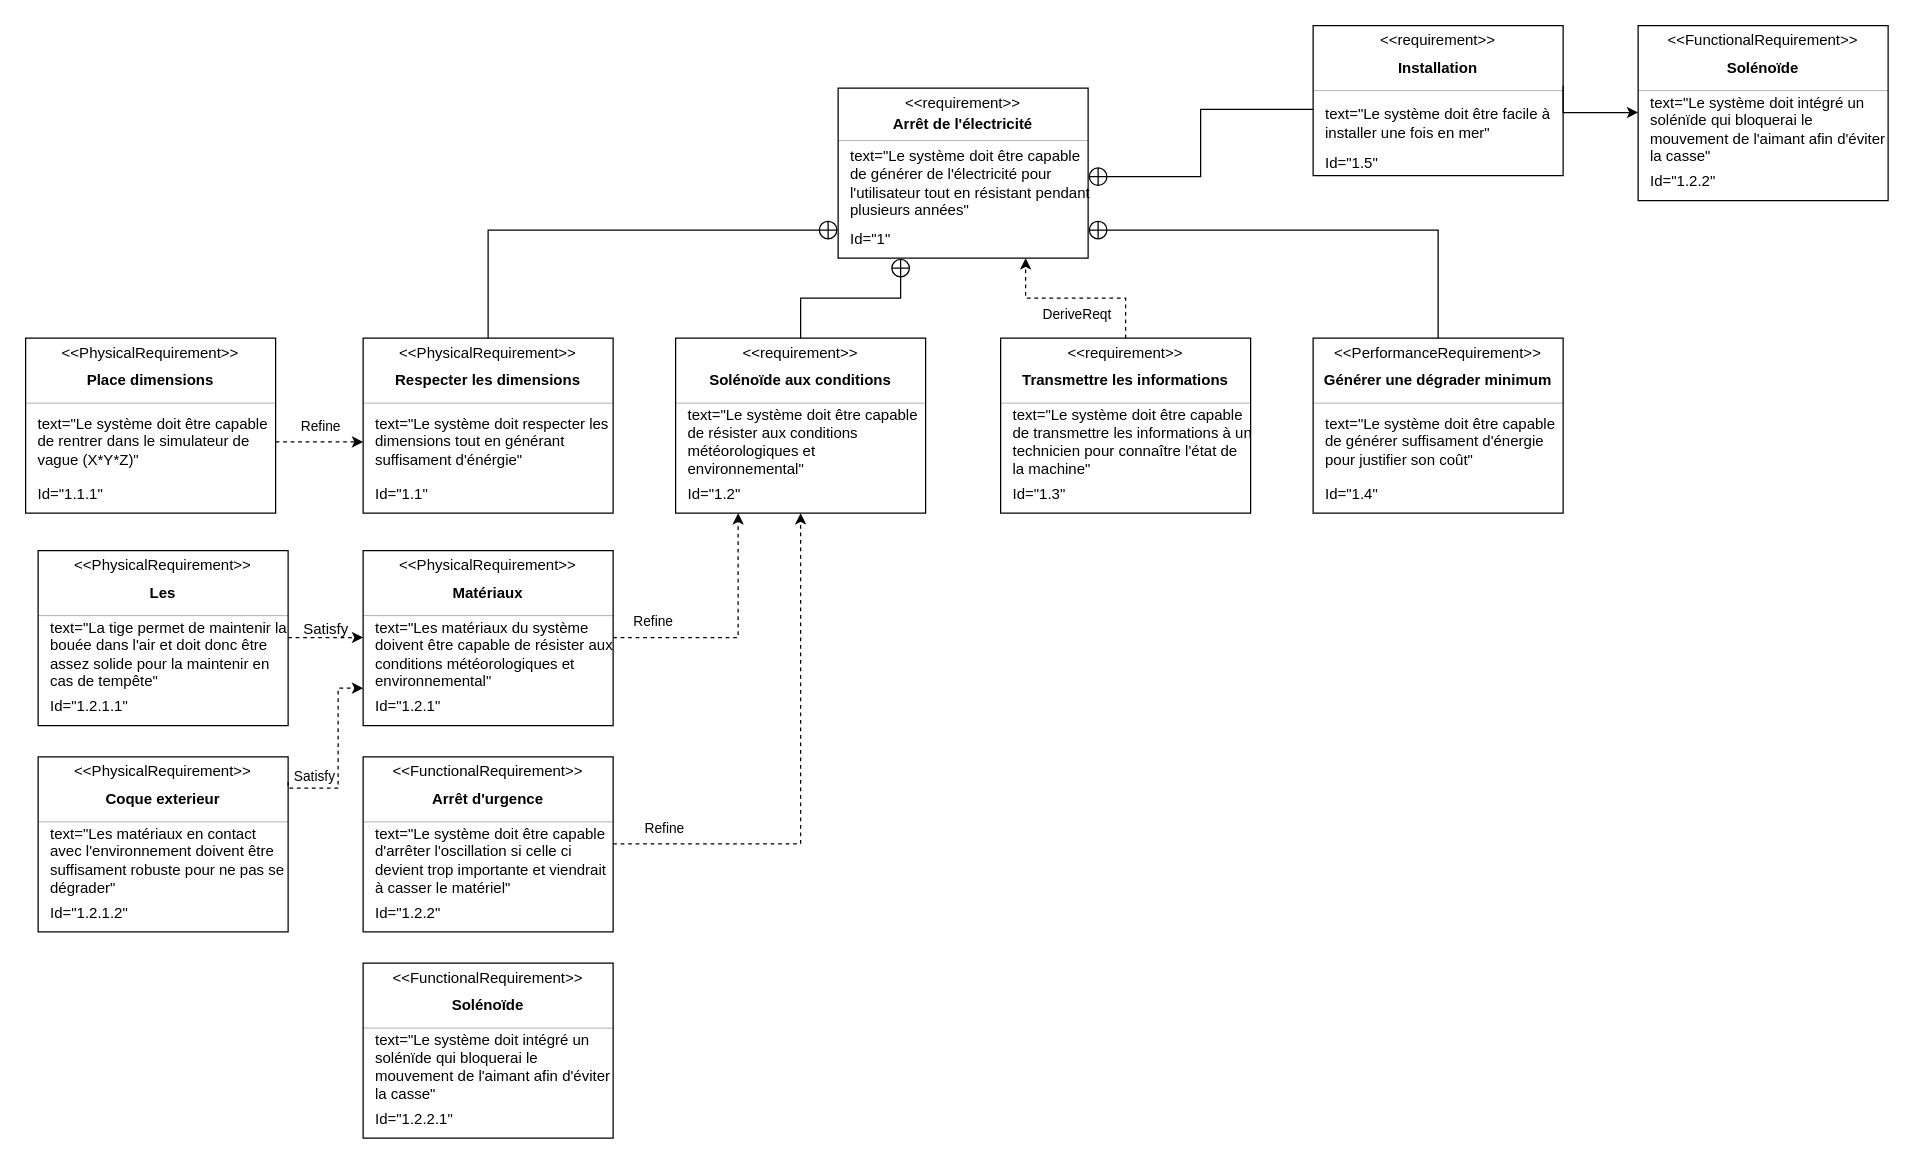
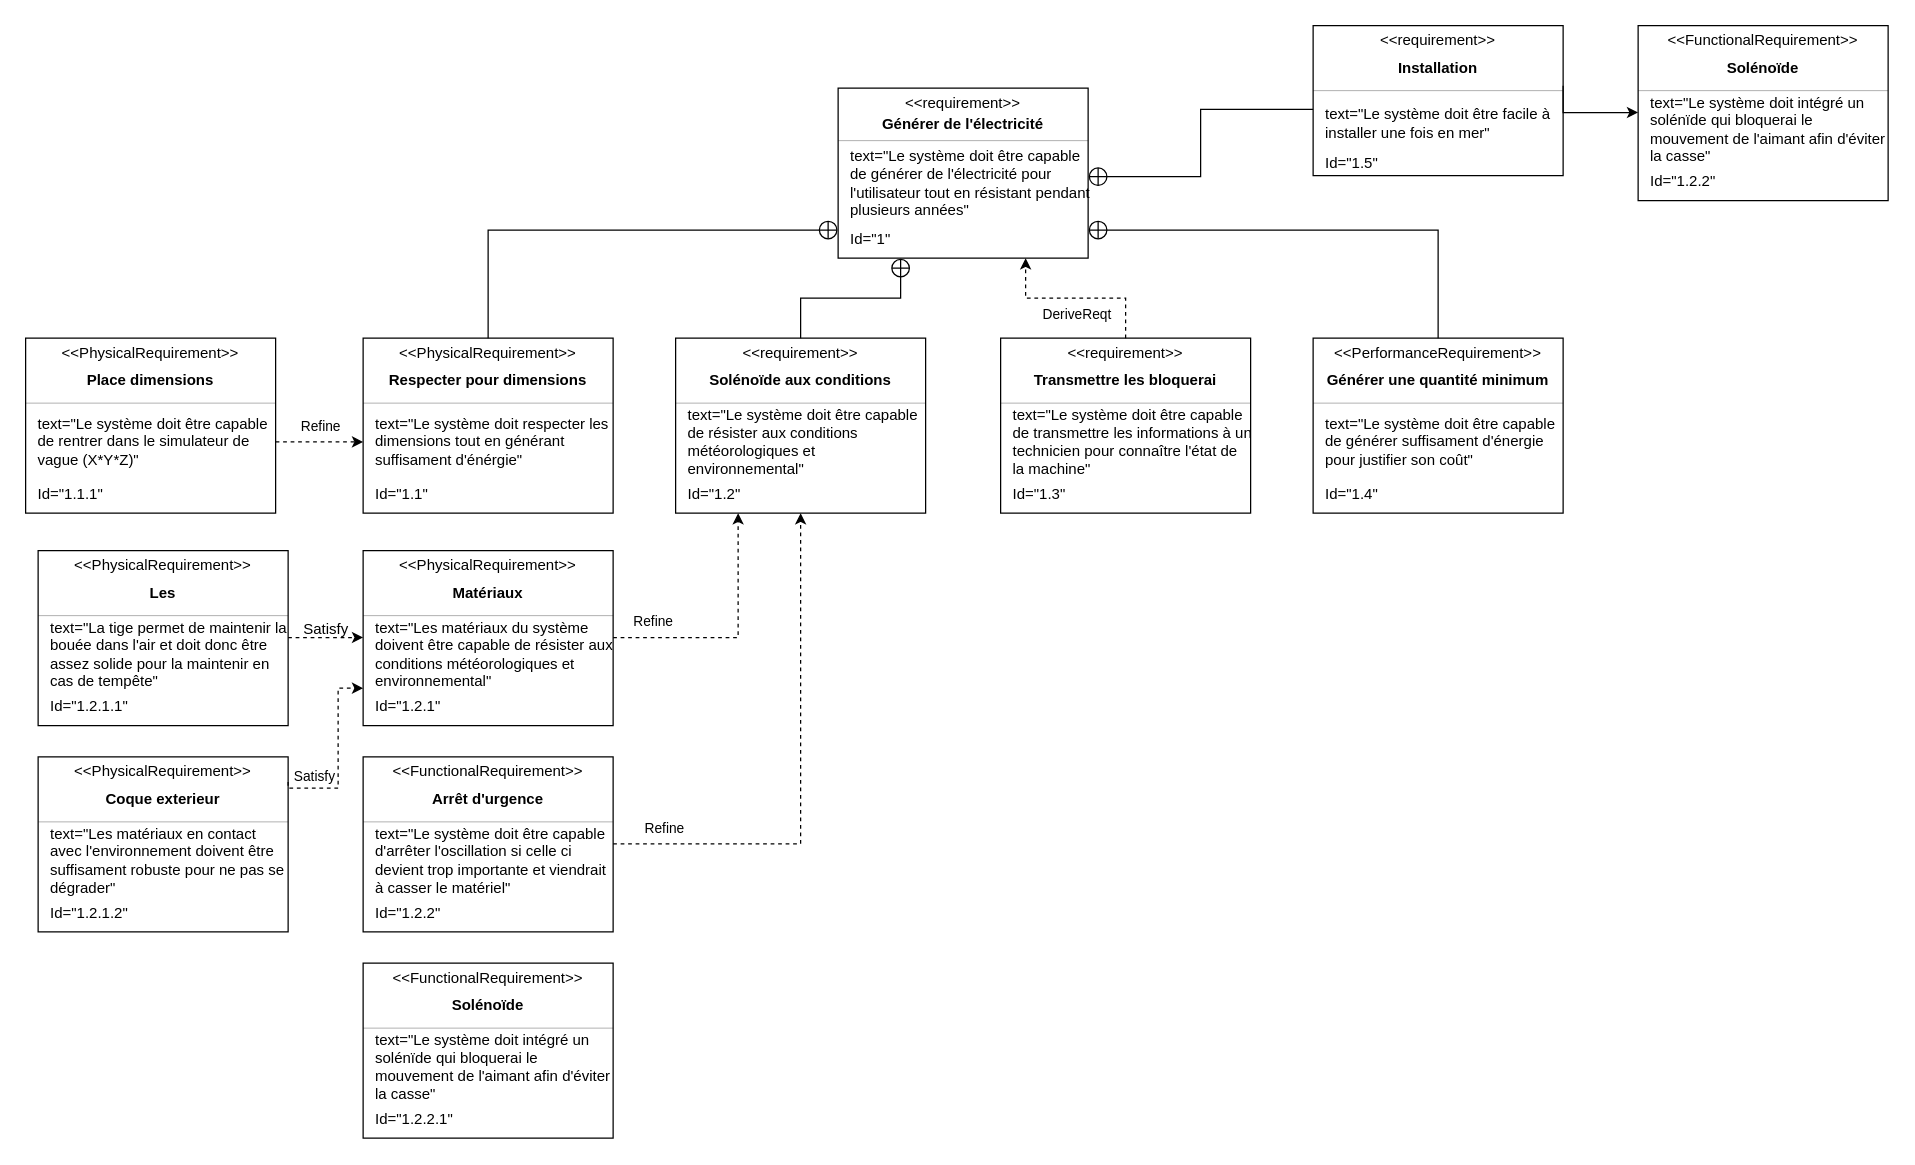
(963, 124) -> (963, 124)
(488, 381) -> (488, 381)
(1126, 381) -> (1126, 381)
(1438, 381) -> (1438, 381)
